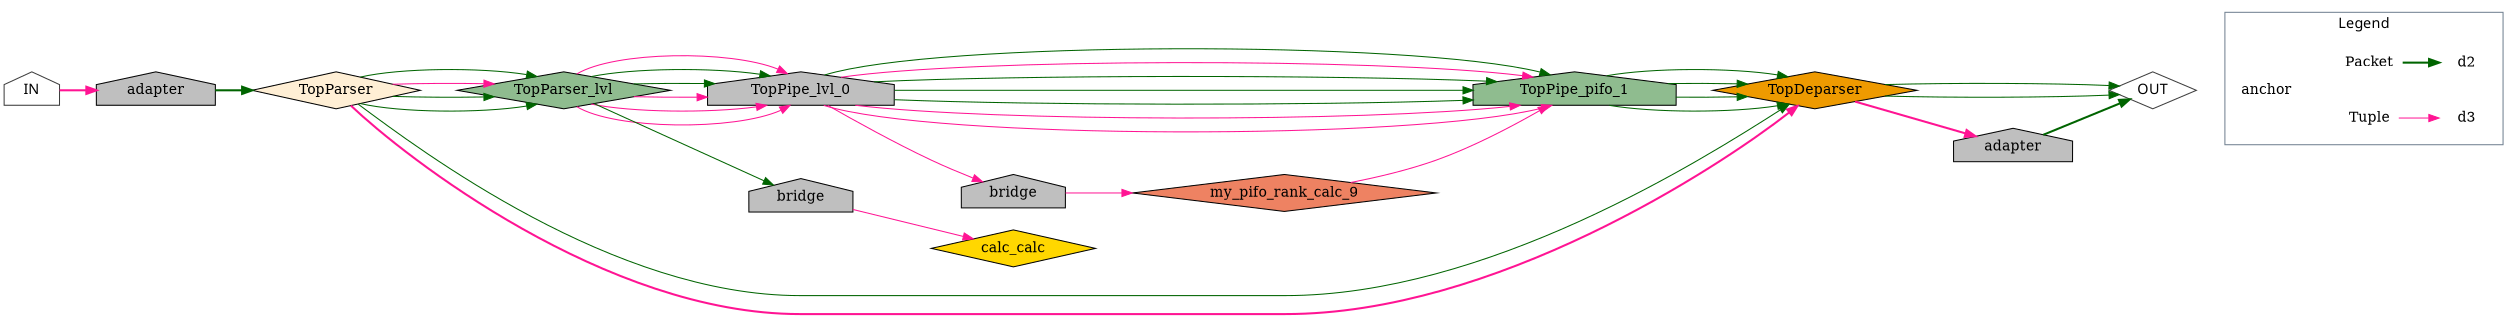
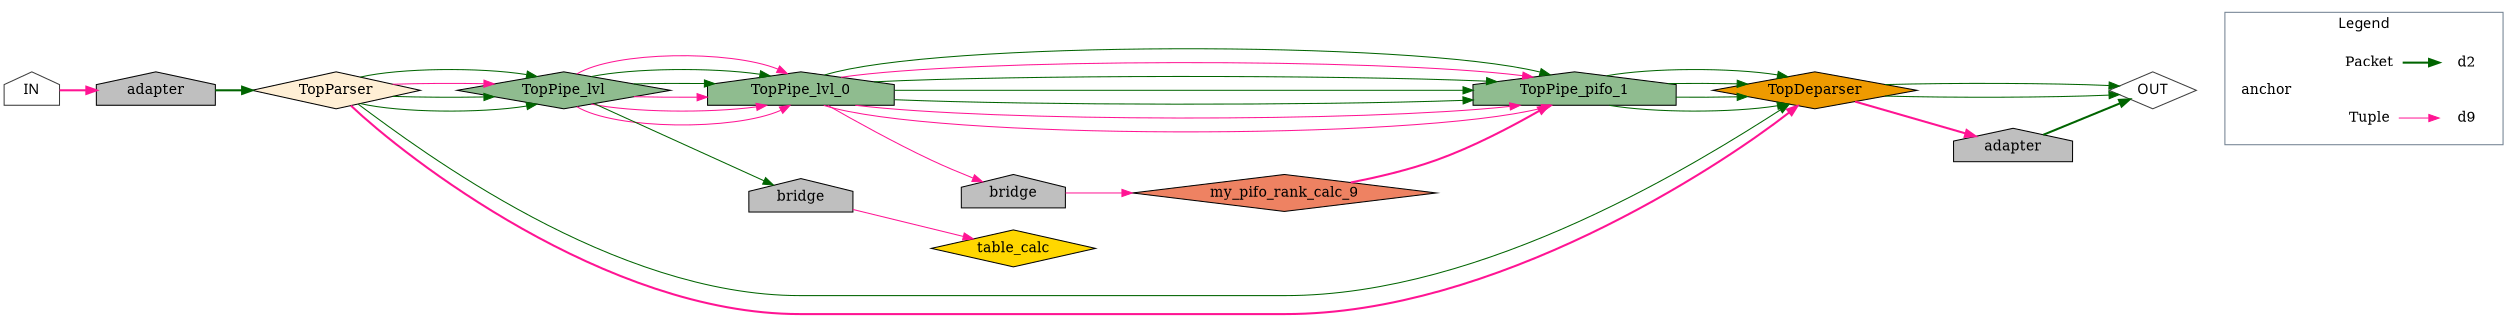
(564, 90) -> (564, 90)
(801, 90) -> (801, 90)
(2467, 118) -> (2467, 118)
(1448, 156) -> (1448, 156)
(1013, 248) -> (1013, 248)
